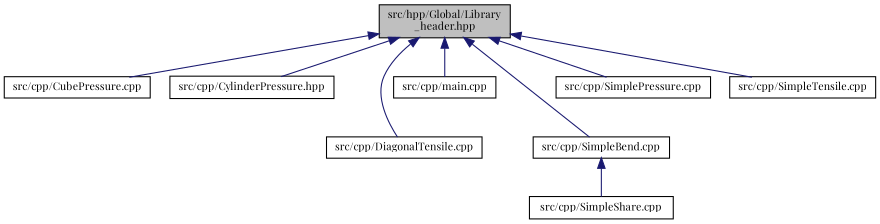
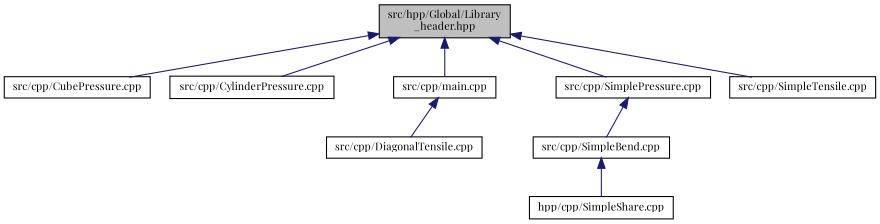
(252, 87) -> (252, 87)
(381, 87) -> (421, 122)
(531, 91) -> (615, 122)
(601, 208) -> (601, 208)
